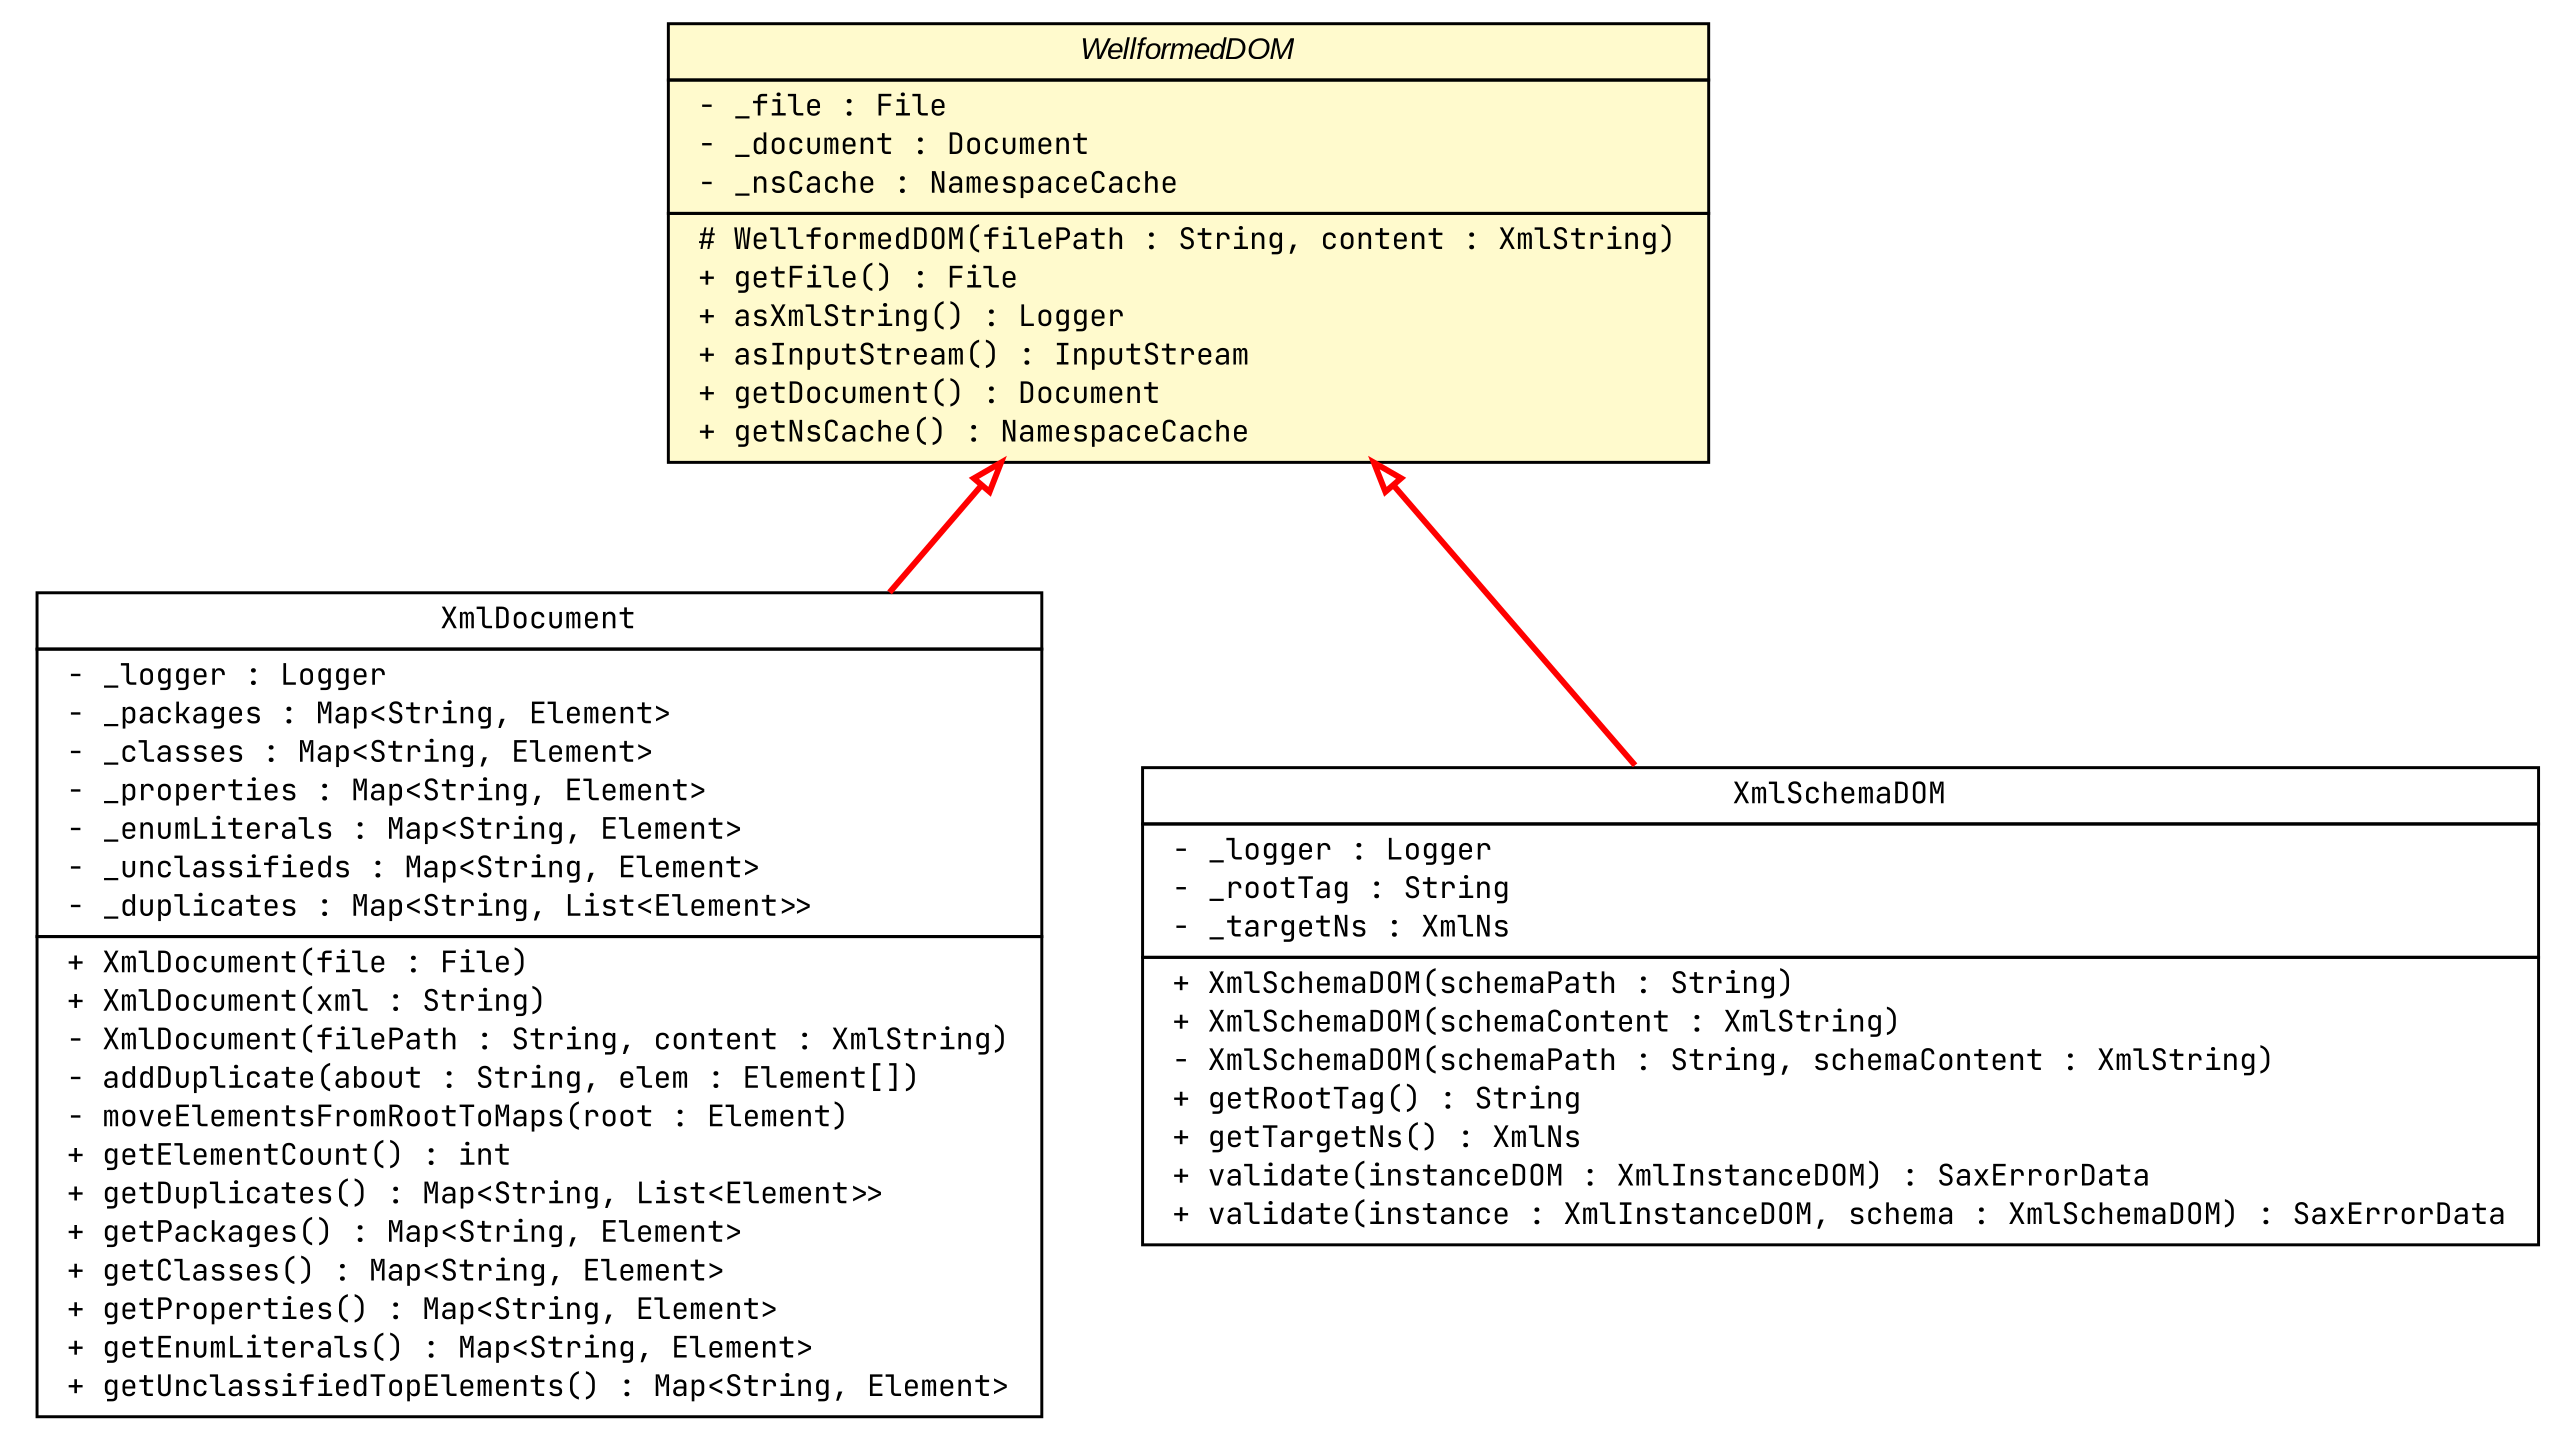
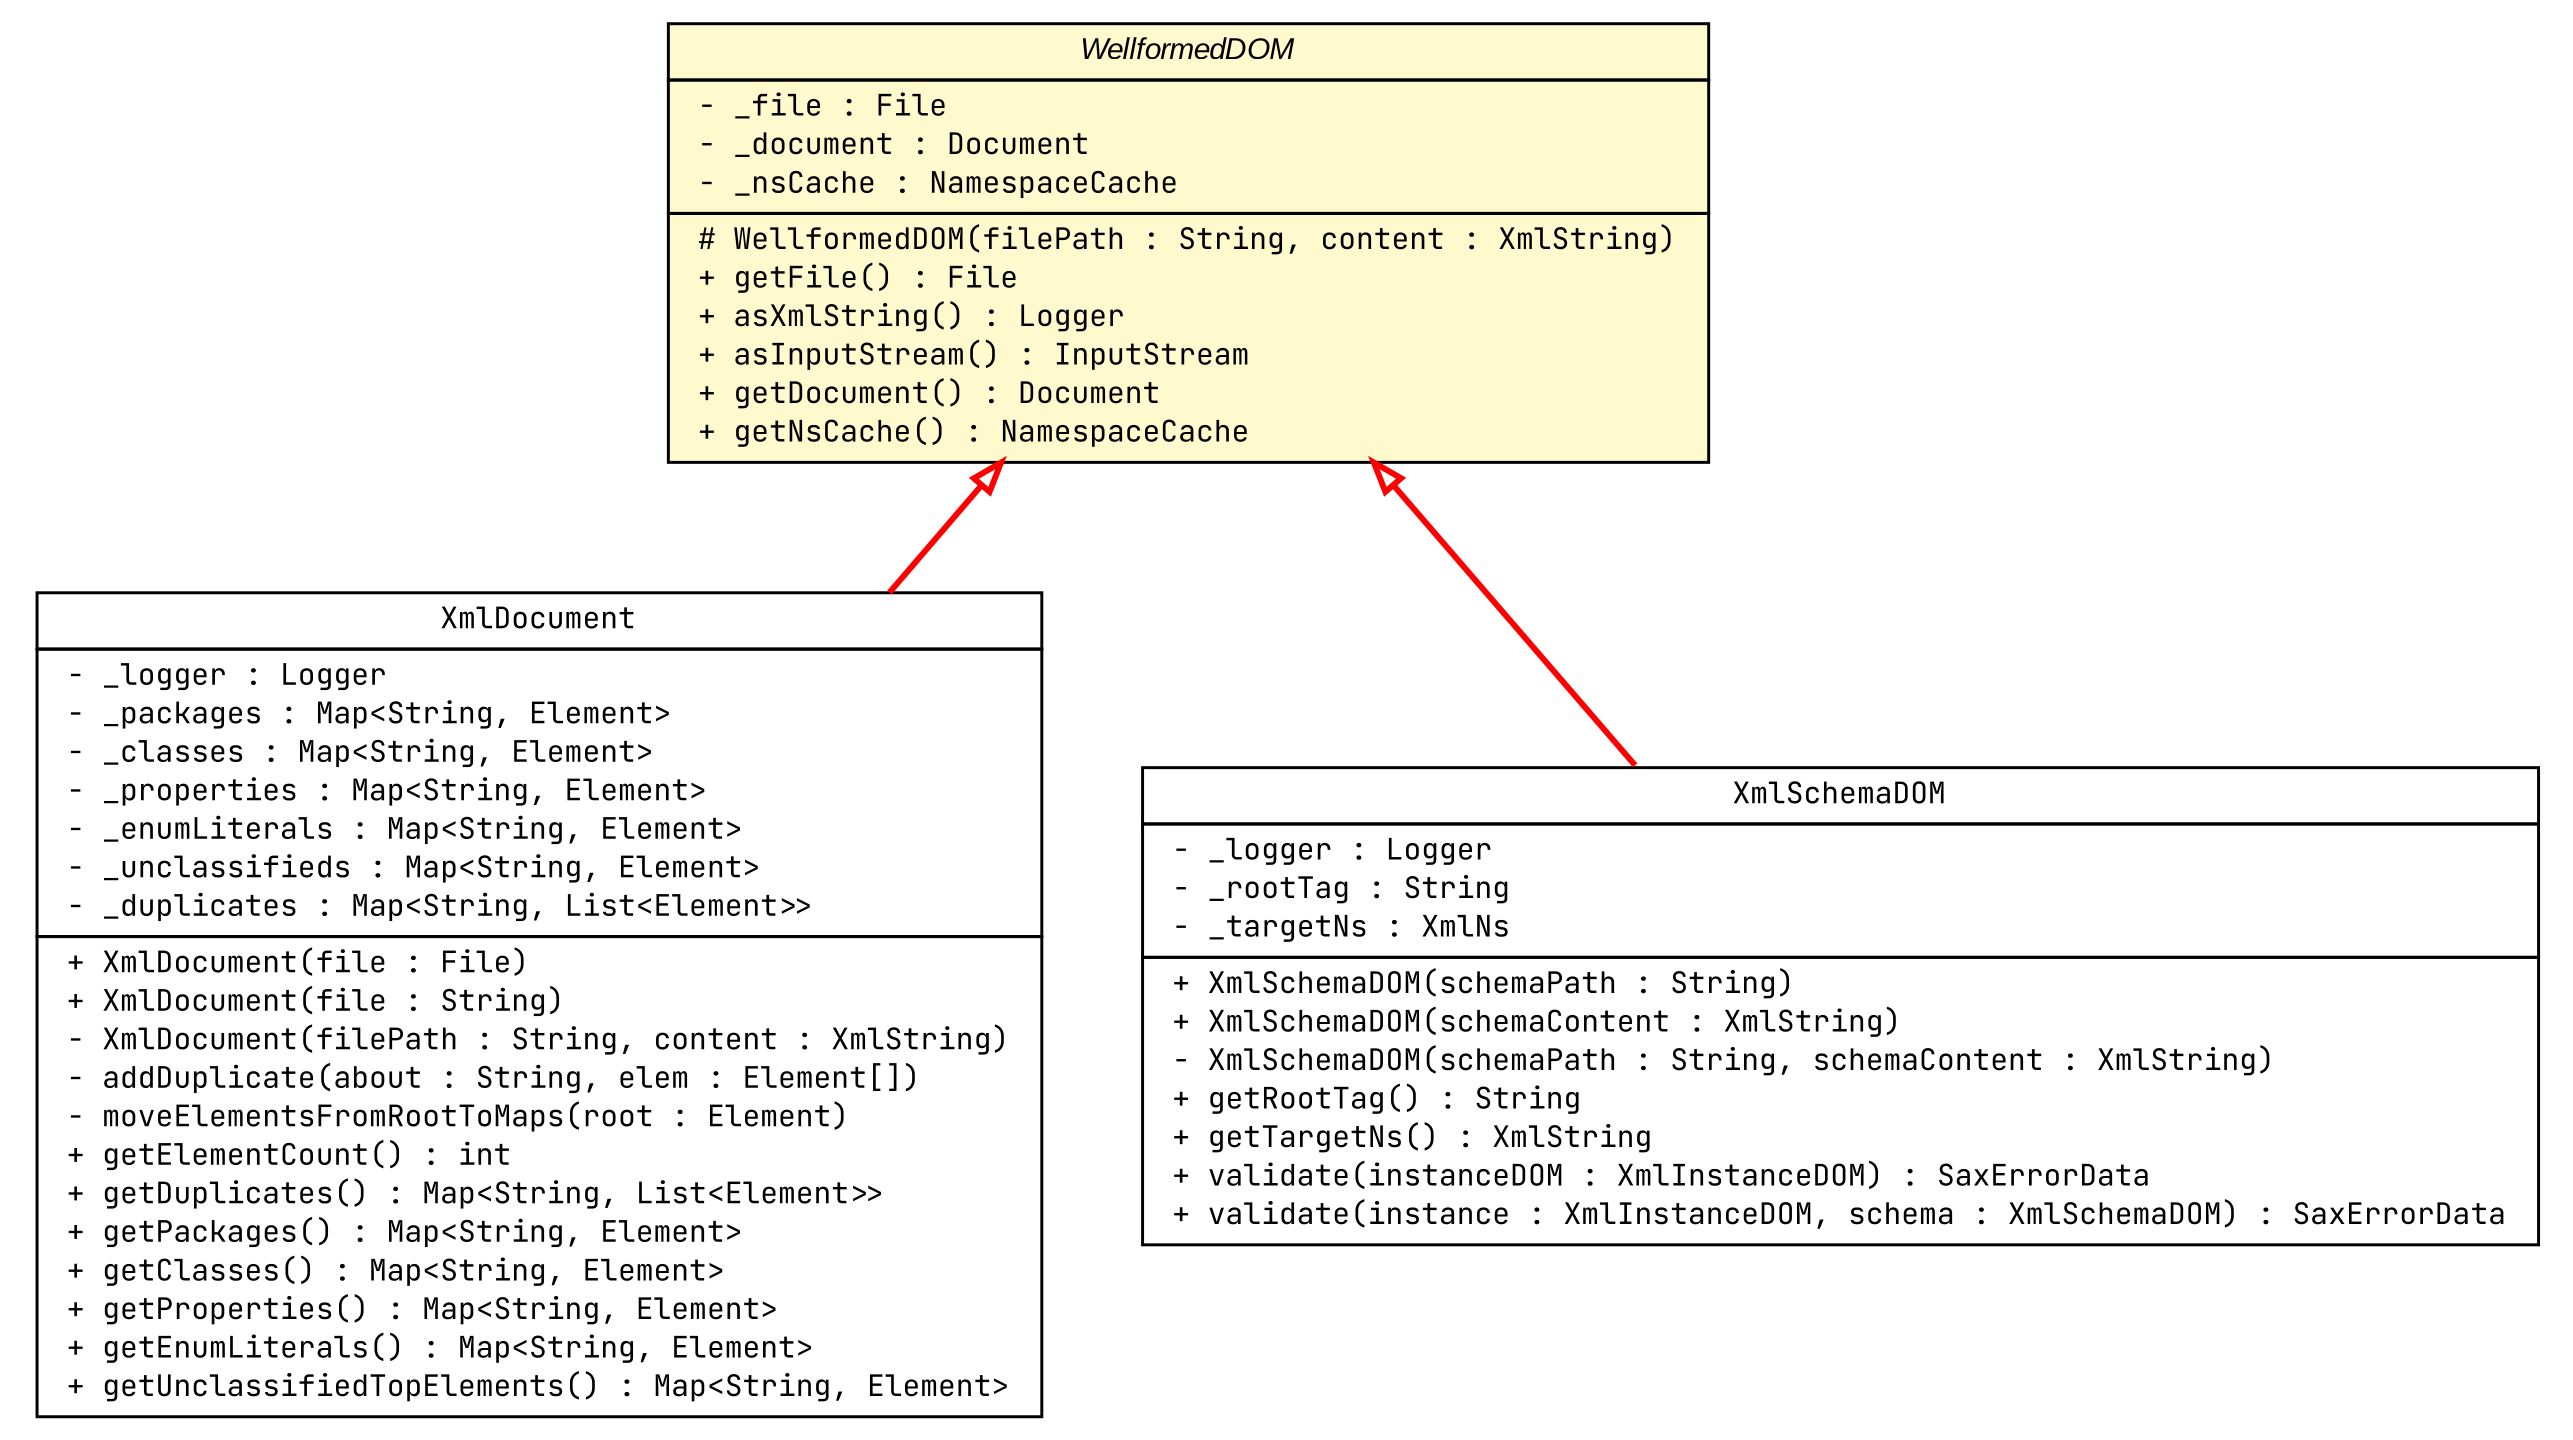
(308, 1002) -> (317, 1002)
(1378, 1138) -> (1414, 1138)
